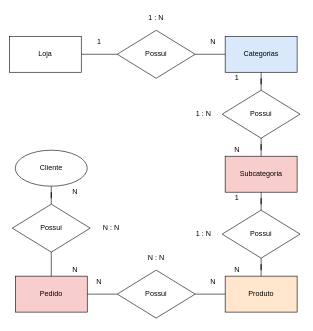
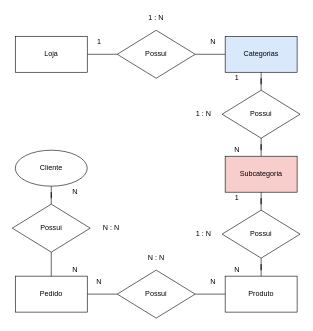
(45, 54) -> (51, 54)
(51, 294) -> (51, 294)
(261, 294) -> (261, 294)
